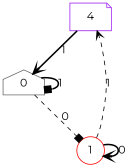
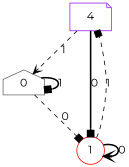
(58, 50) -> (58, 50)
none -> (91, 80)
(106, 88) -> (106, 88)
